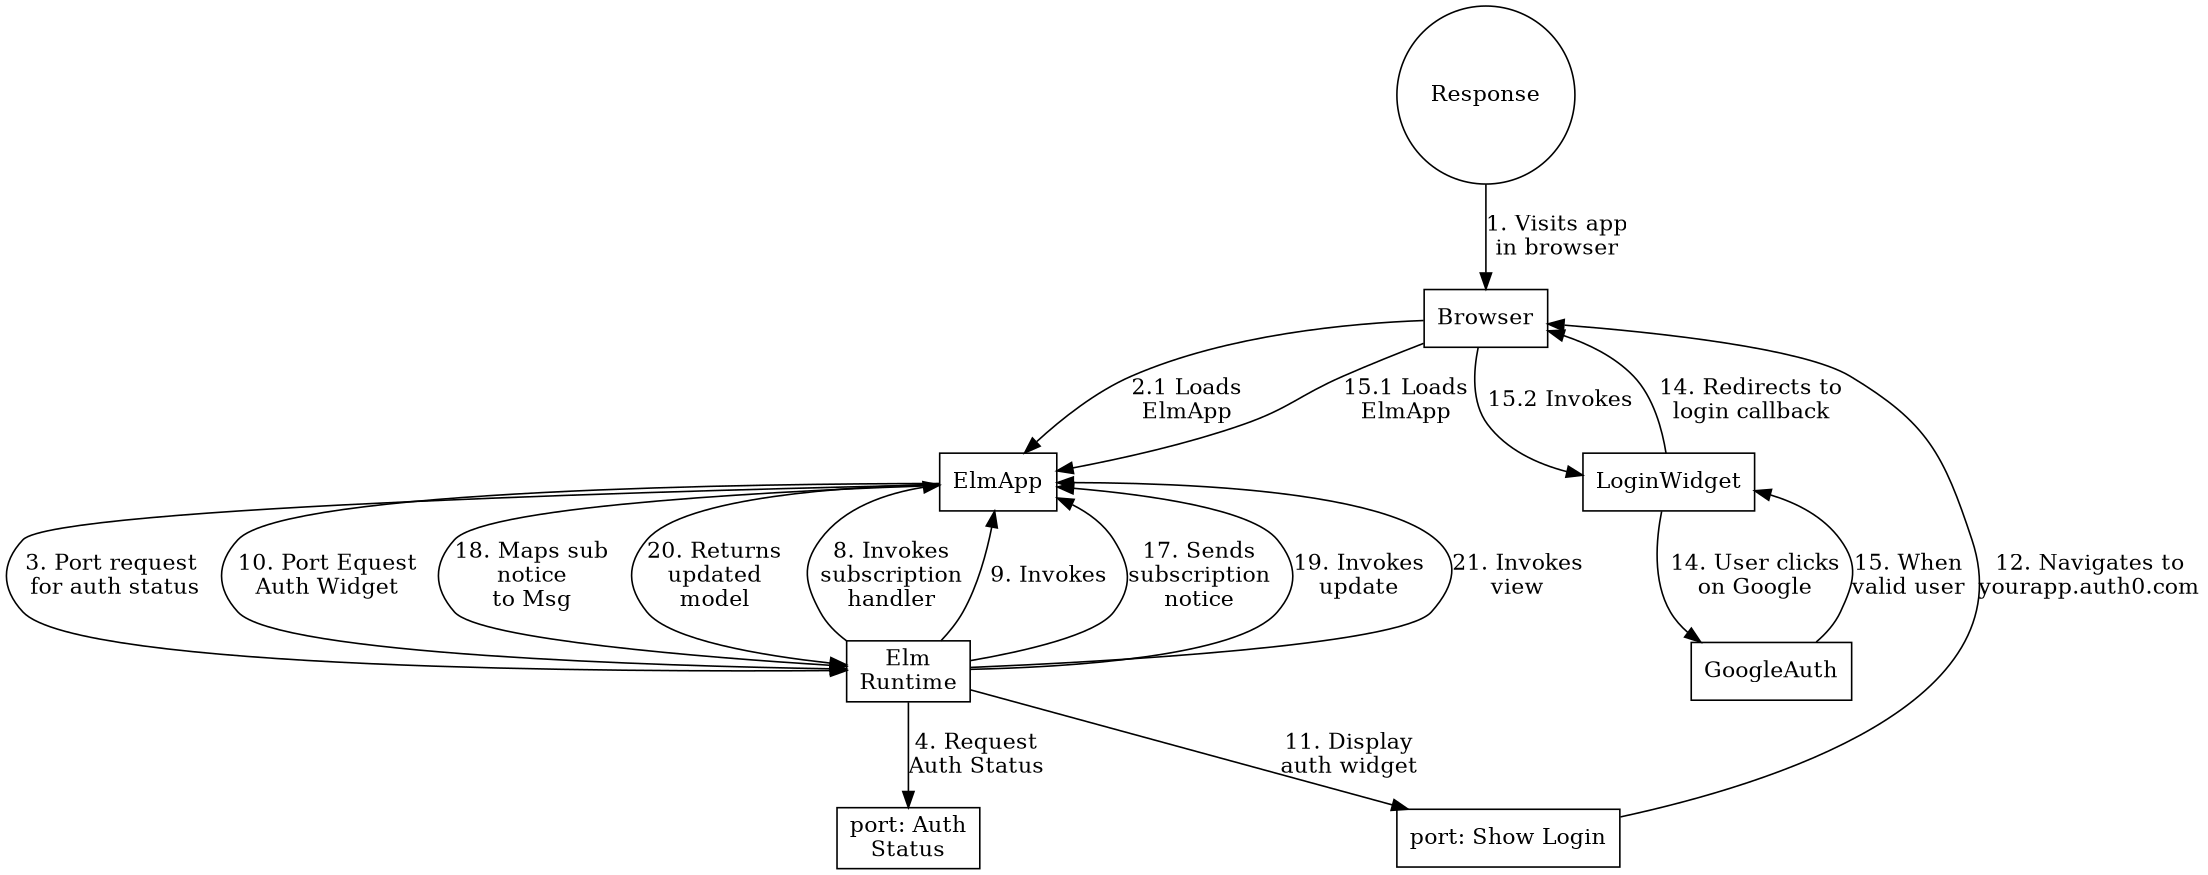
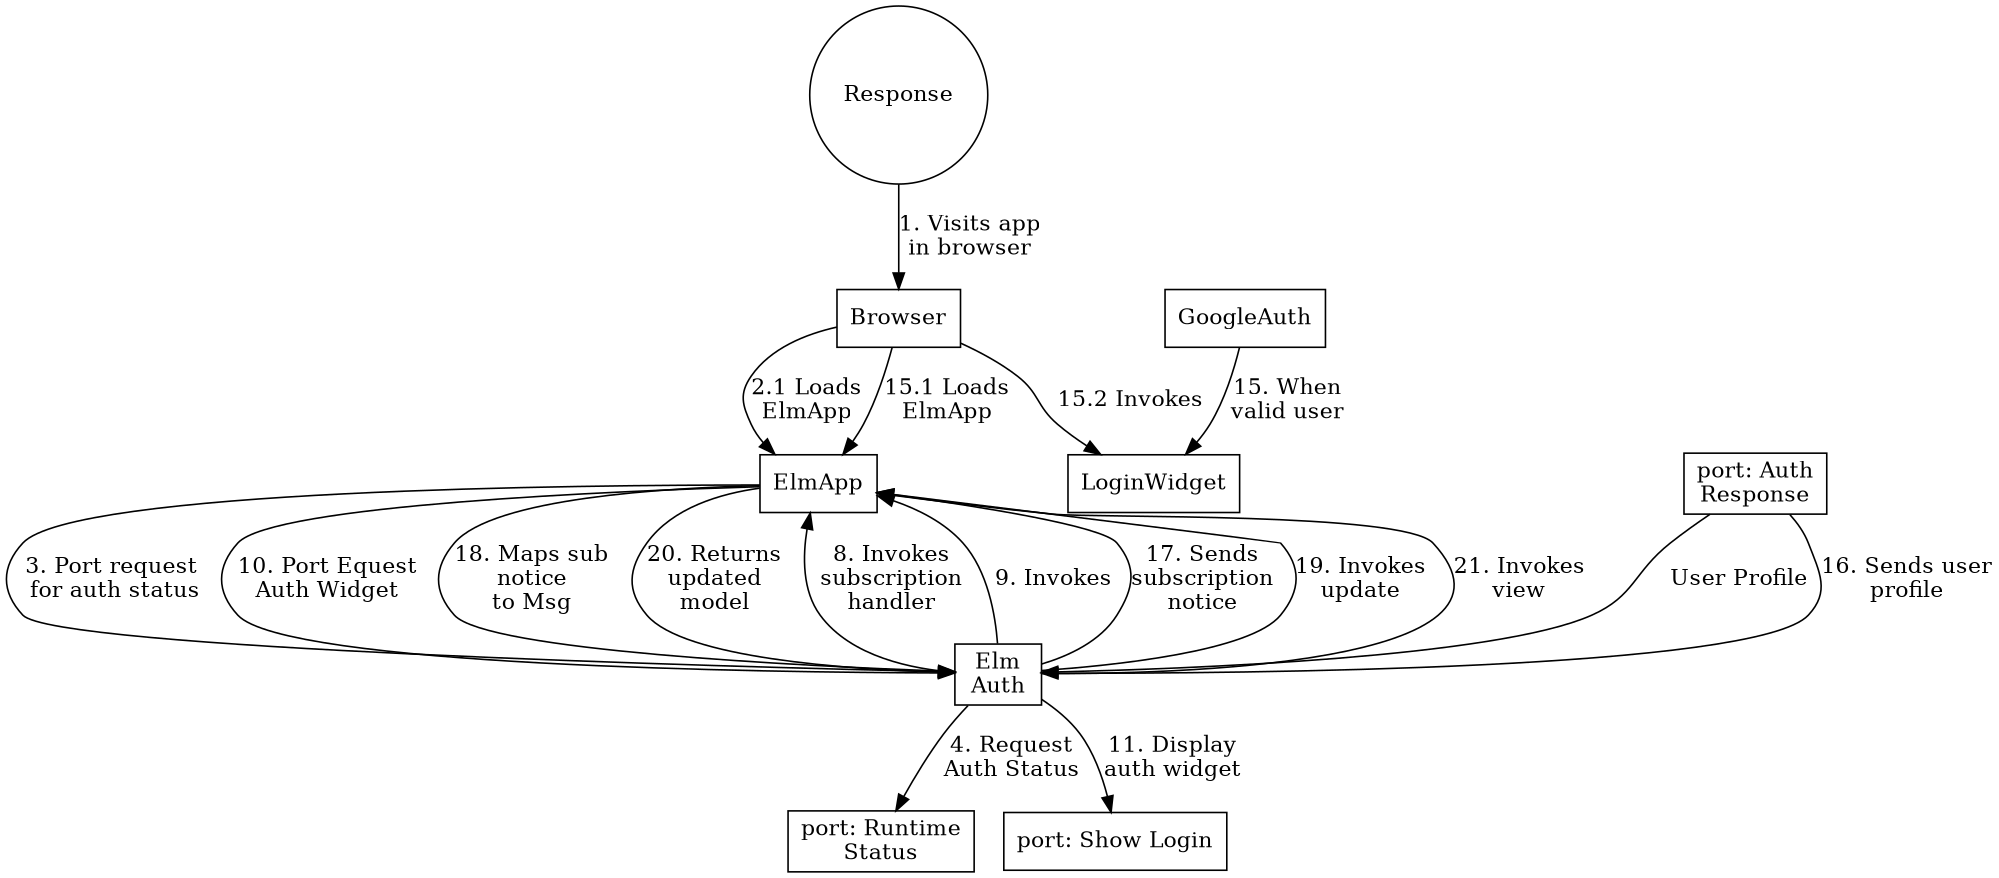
(1634, 377) -> none
none -> (1755, 484)
(1972, 539) -> none
(1659, 576) -> none
(908, 671) -> (998, 675)
(908, 838) -> (881, 841)
